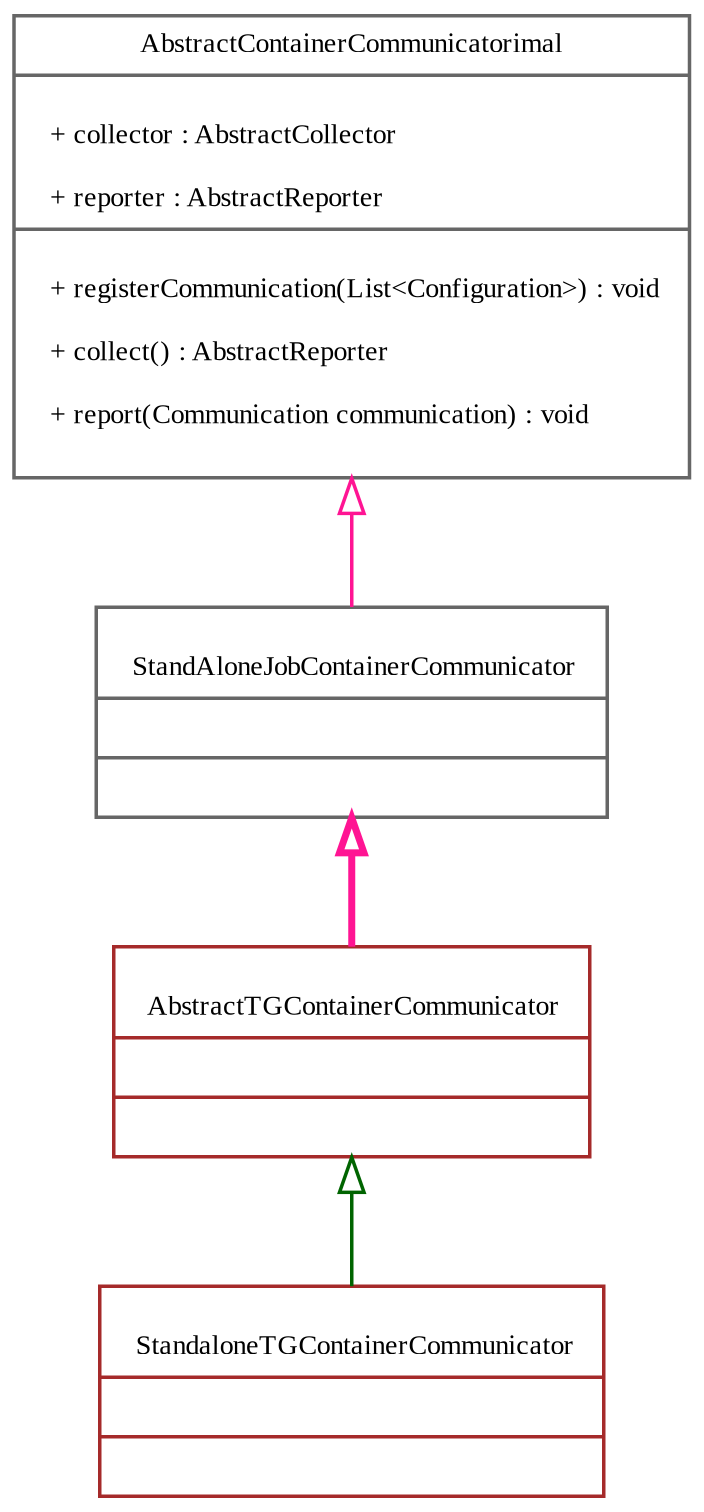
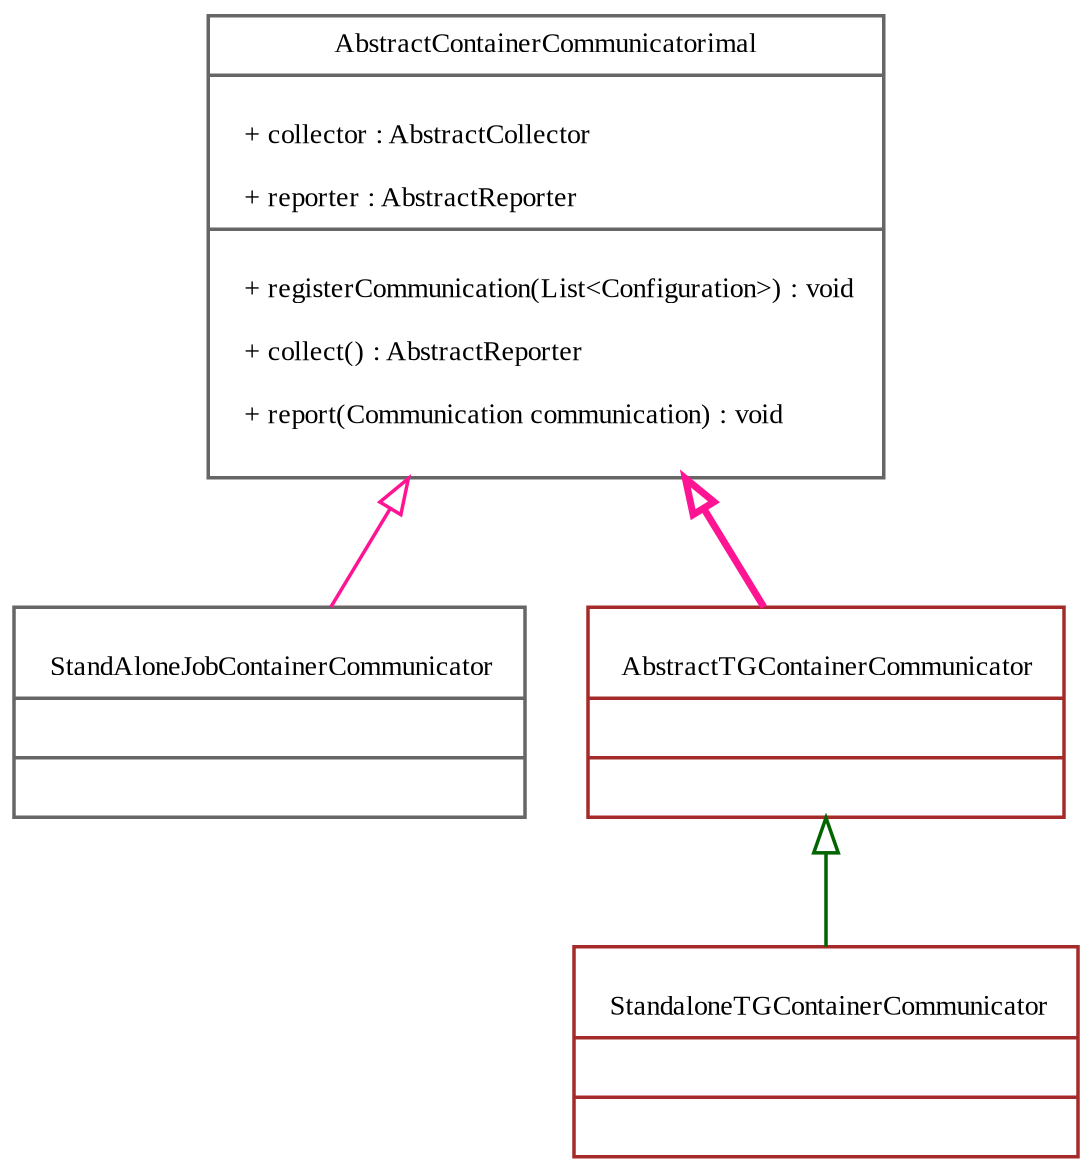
(352, 900) -> (734, 558)
